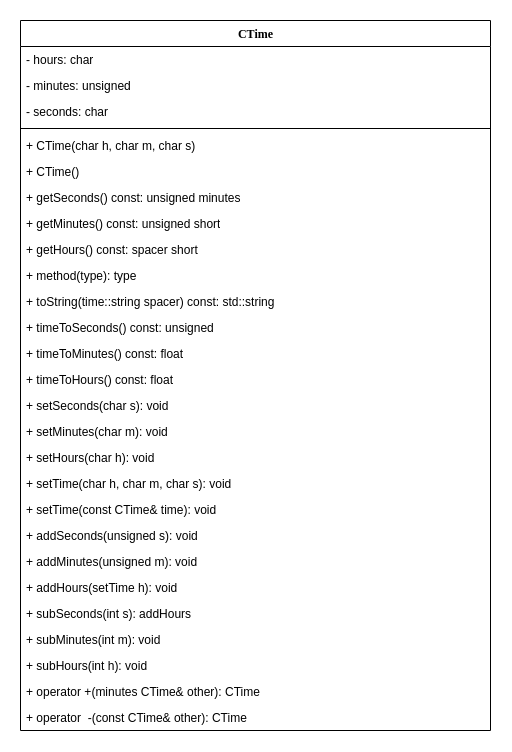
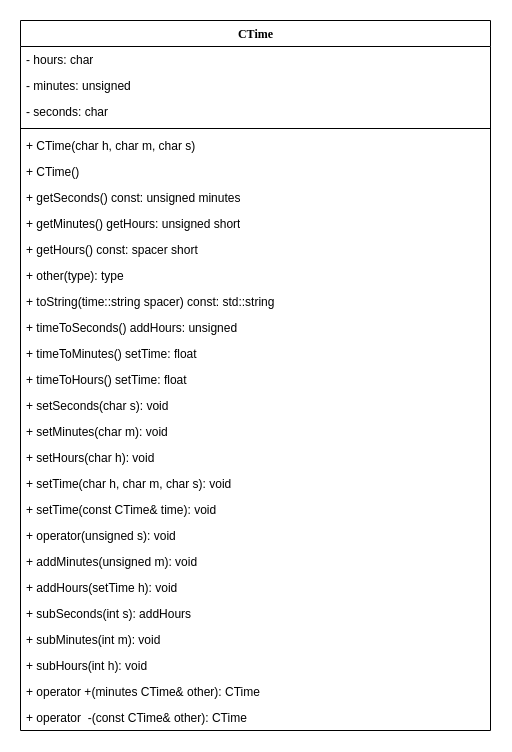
(137, 225) -> (147, 225)
(89, 277) -> (86, 277)
(128, 329) -> (138, 329)
(116, 355) -> (122, 355)
(111, 381) -> (116, 381)
(118, 537) -> (111, 537)
